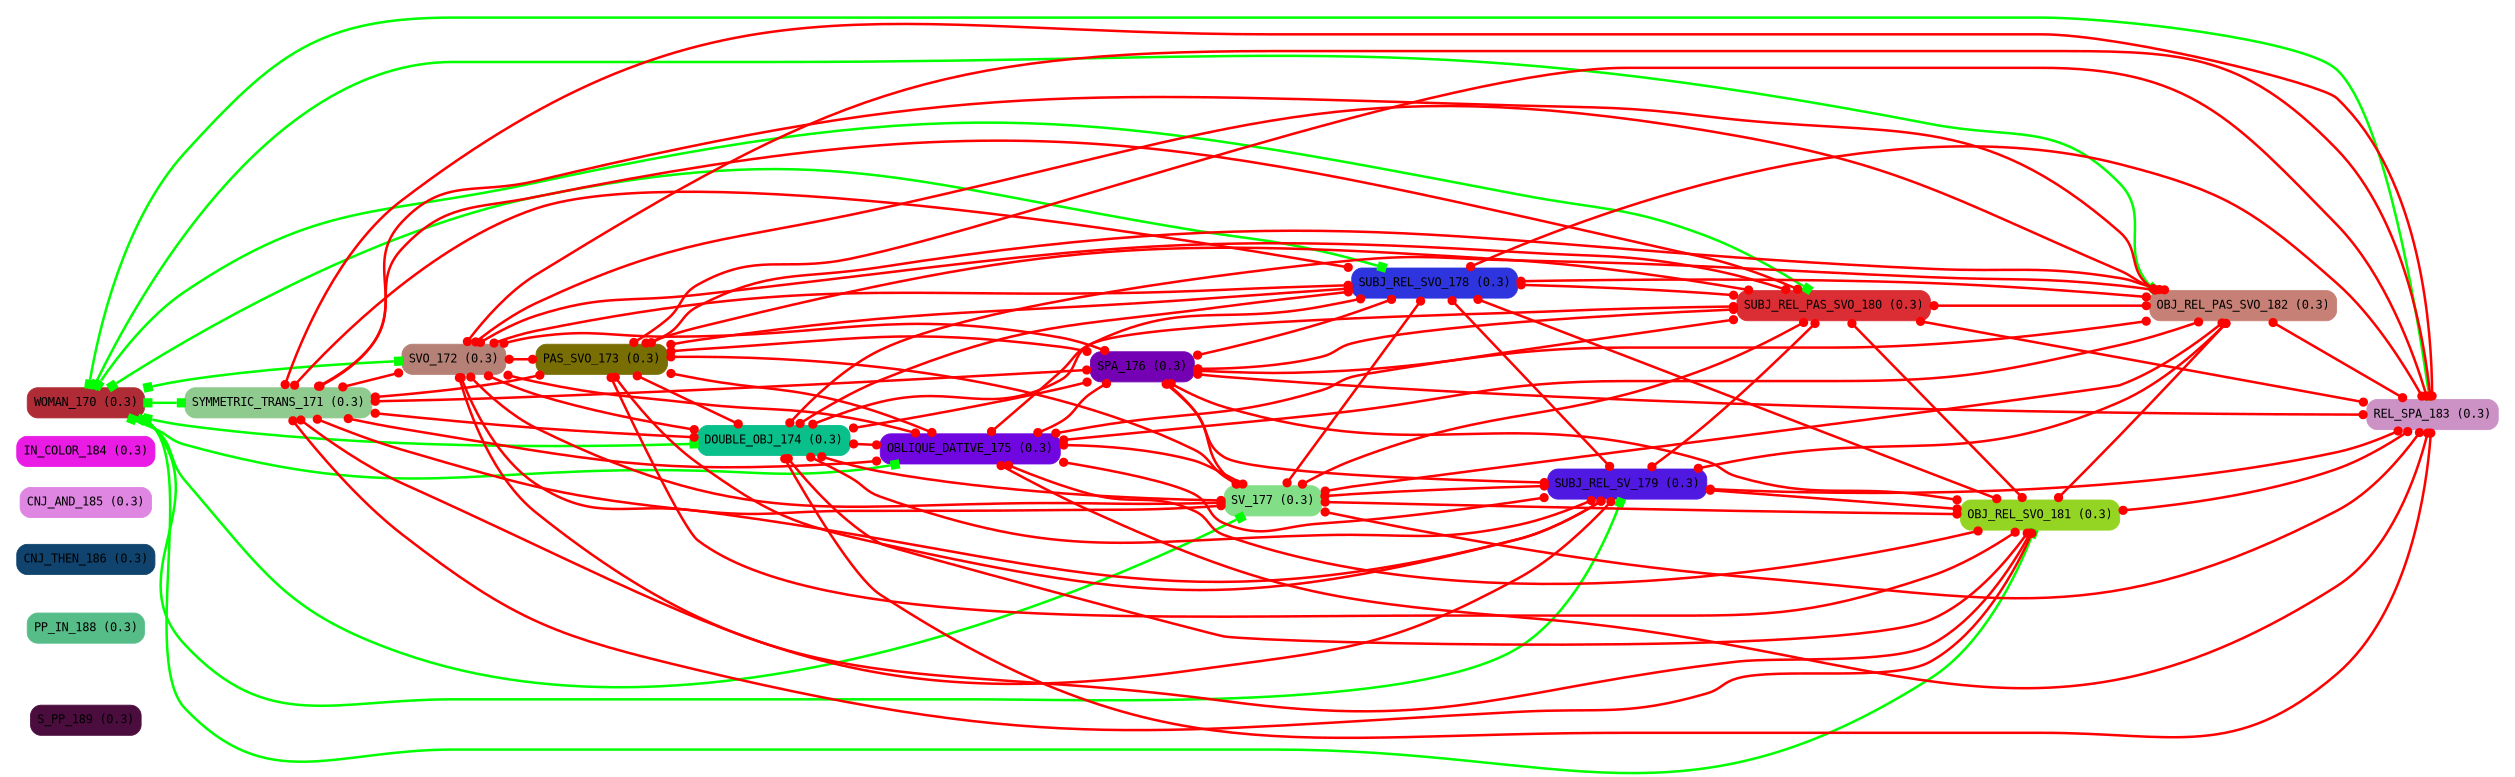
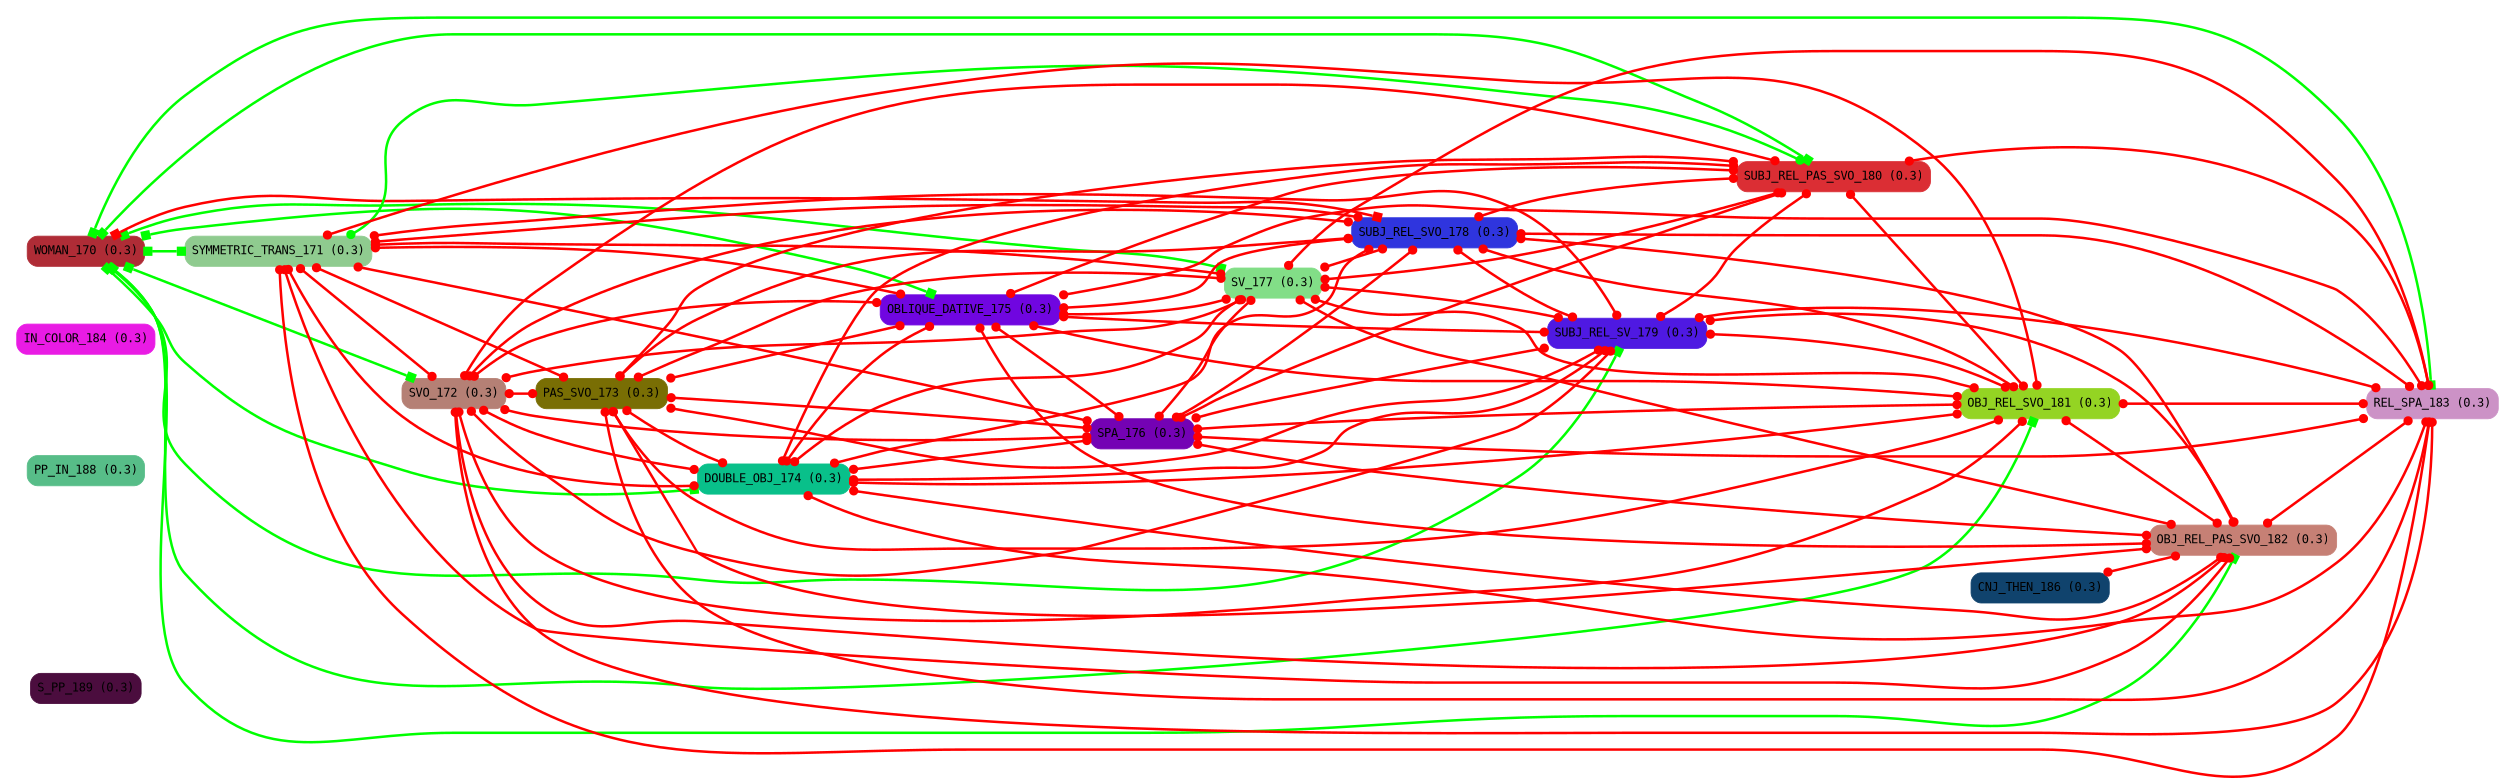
(1014, 141) -> (1037, 67)
(729, 171) -> (744, 198)
(2040, 306) -> (2142, 564)
(86, 502) -> none
